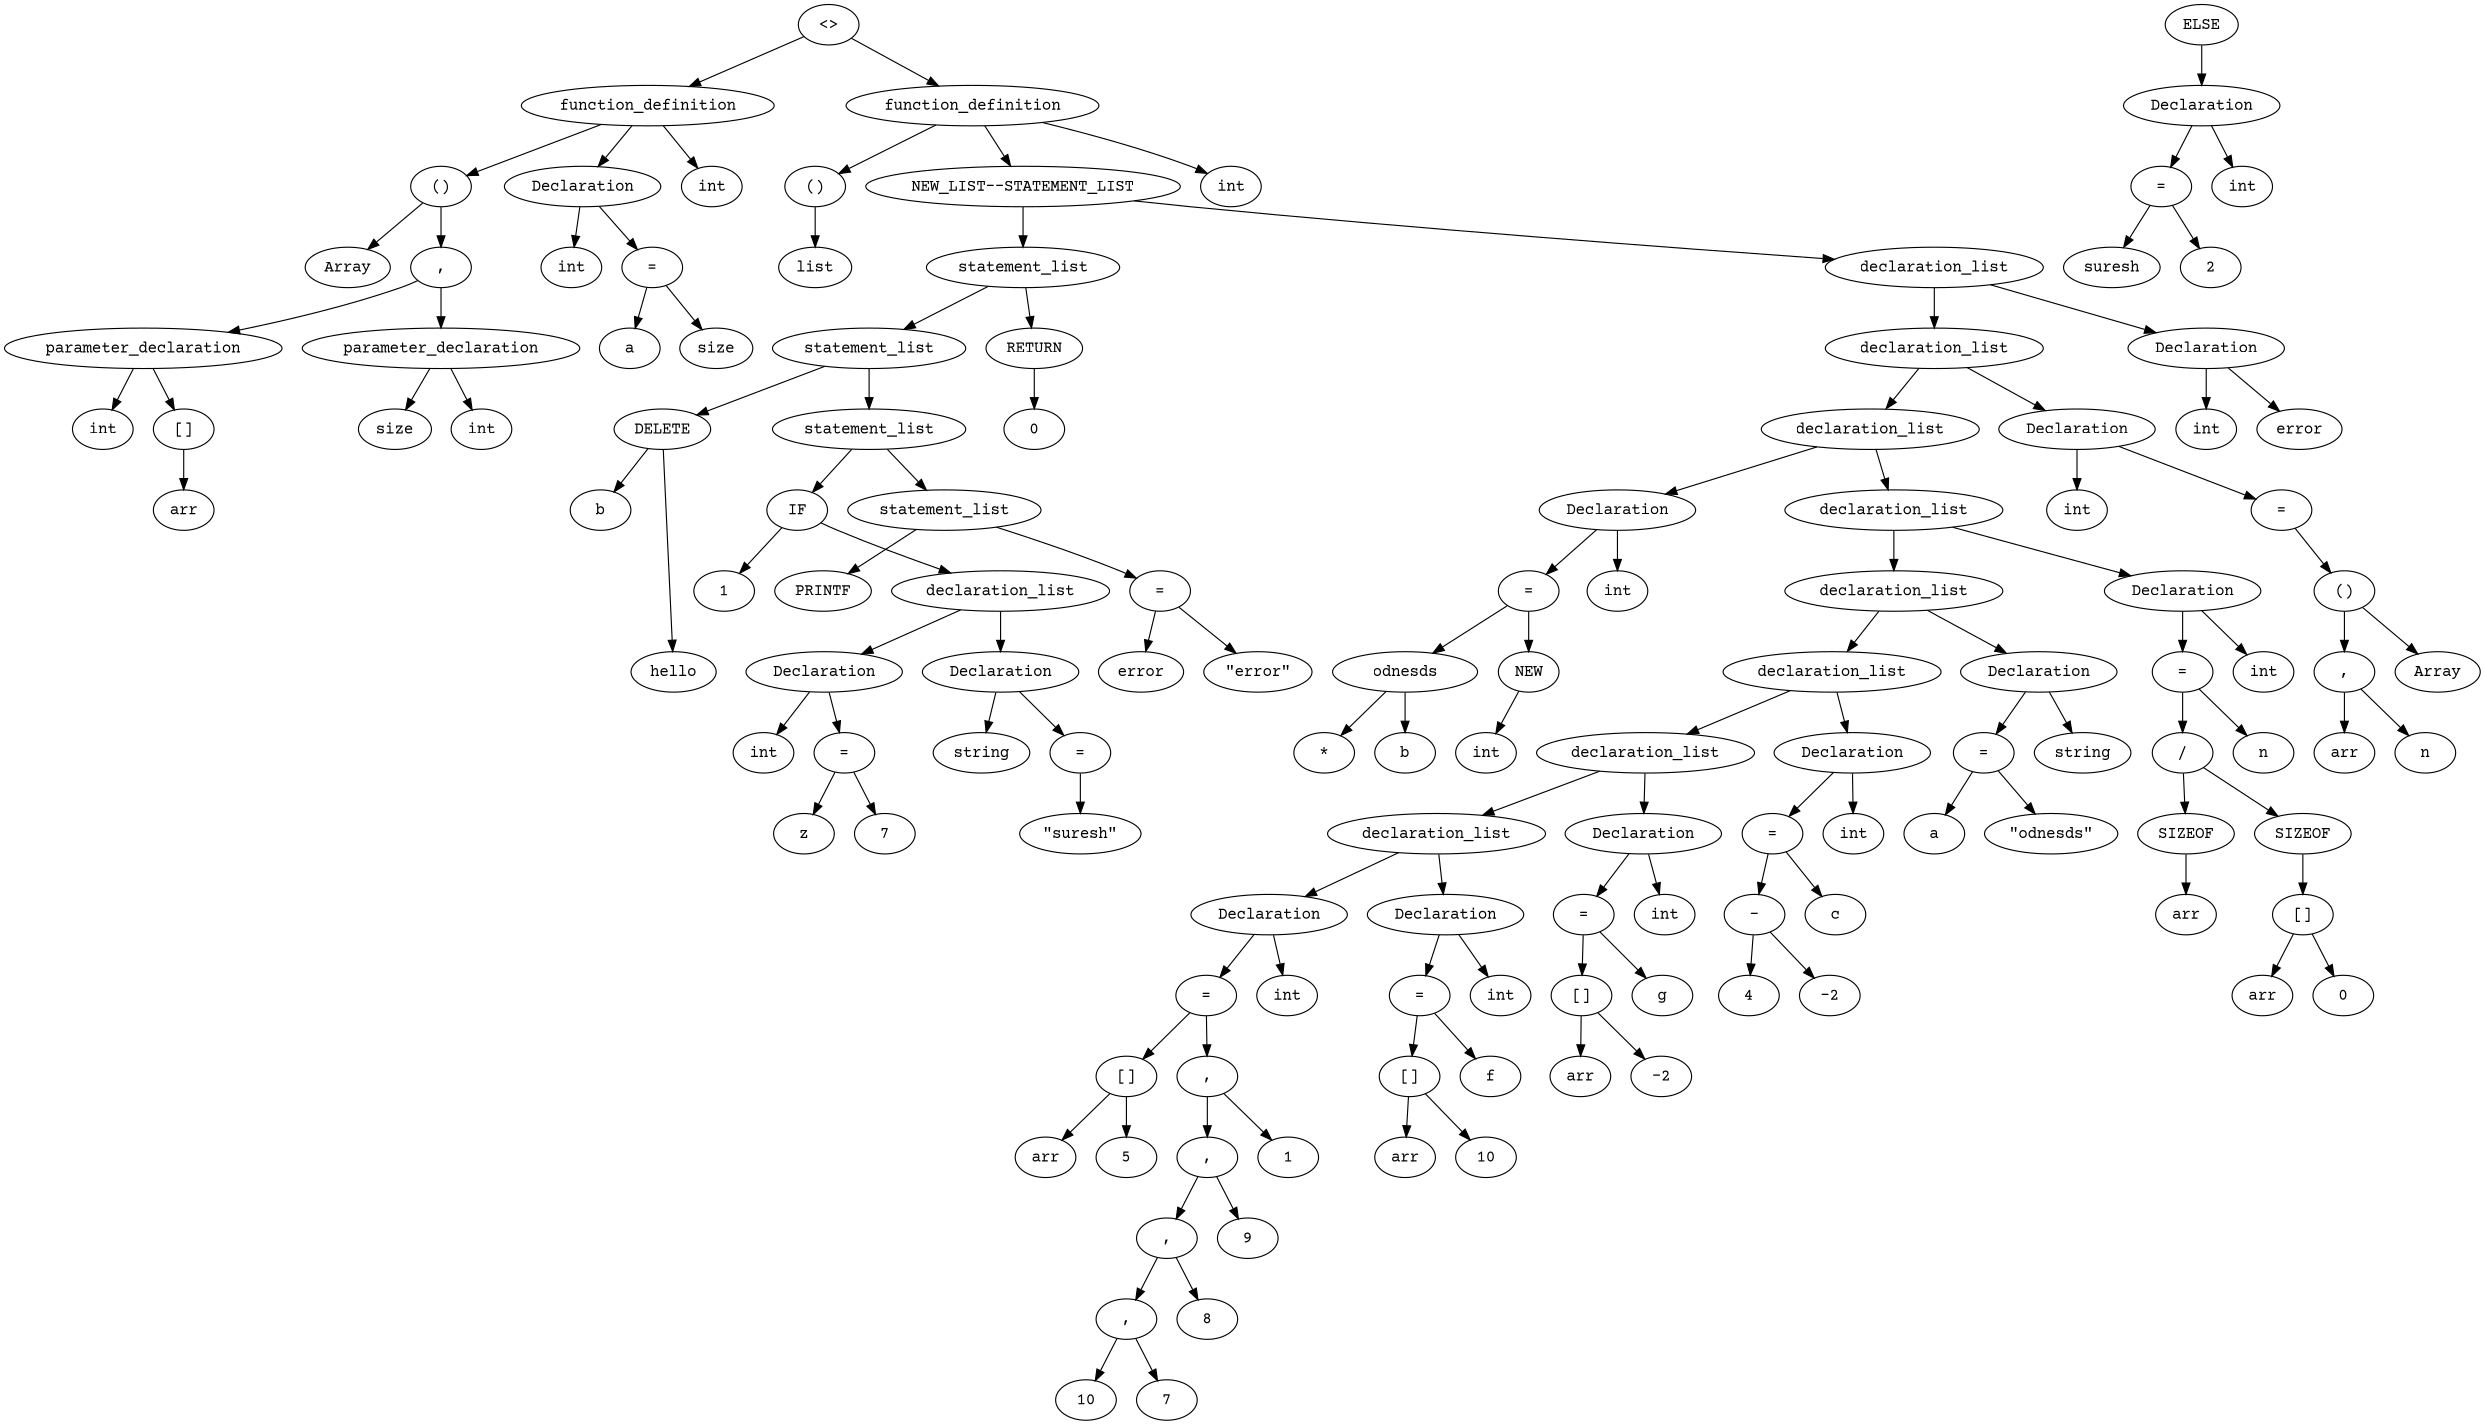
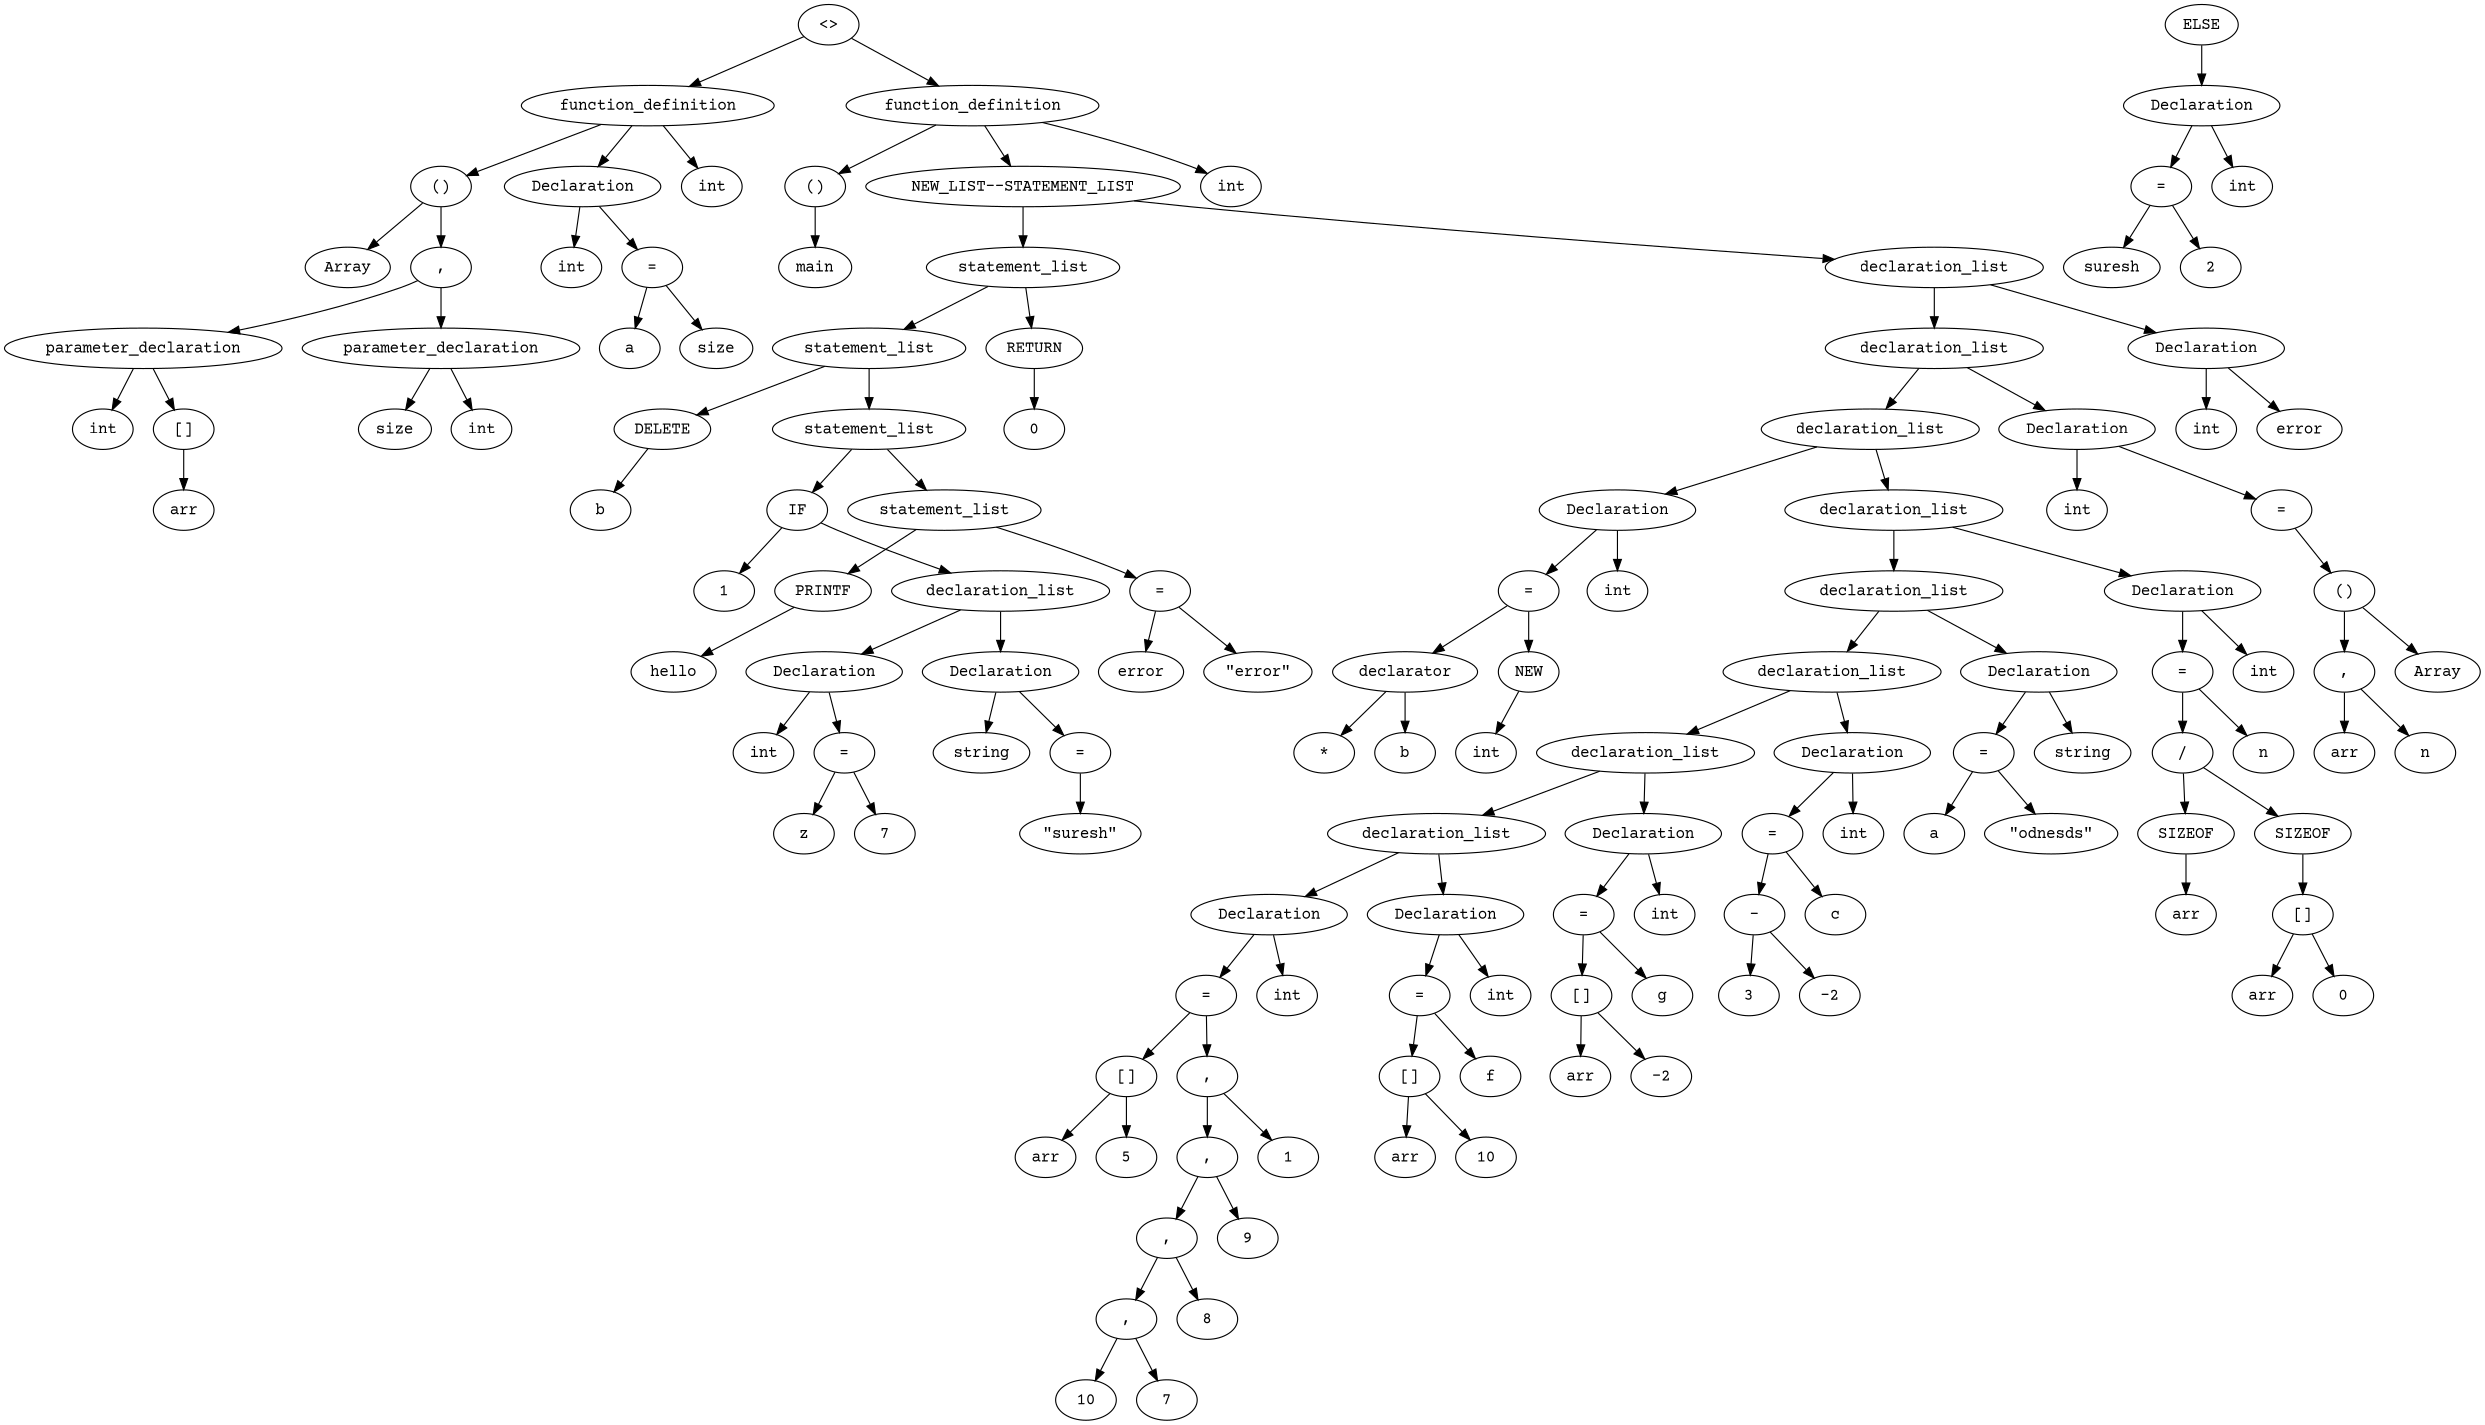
(815, 267) -> (815, 267)
(668, 545) -> (753, 629)
(1405, 672) -> (1405, 672)
(1749, 996) -> (1749, 996)
